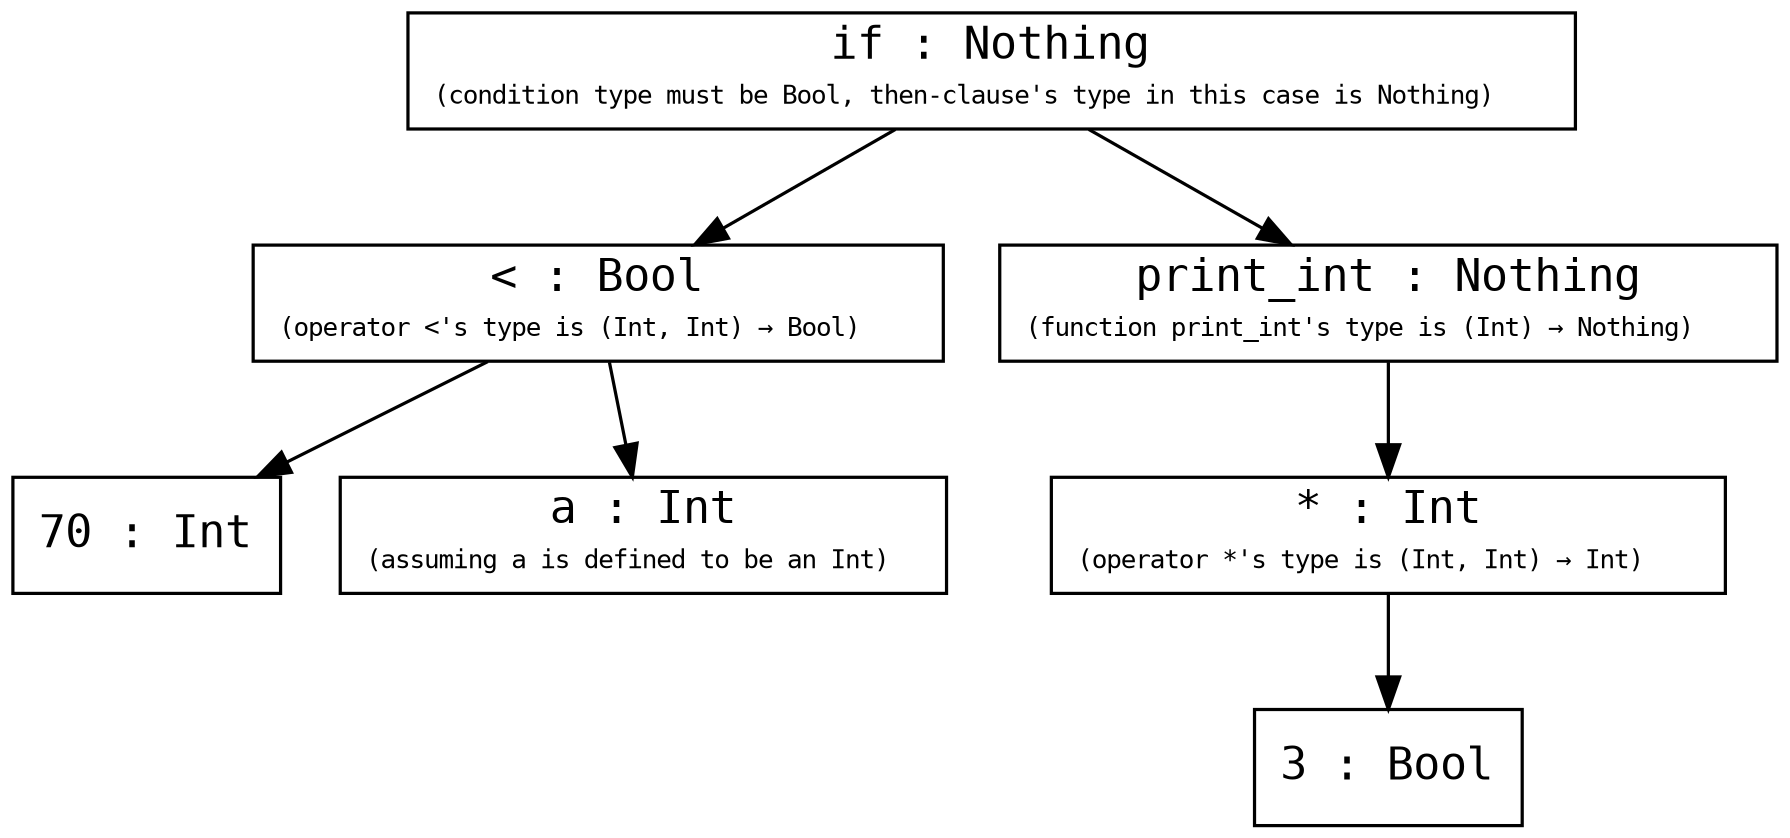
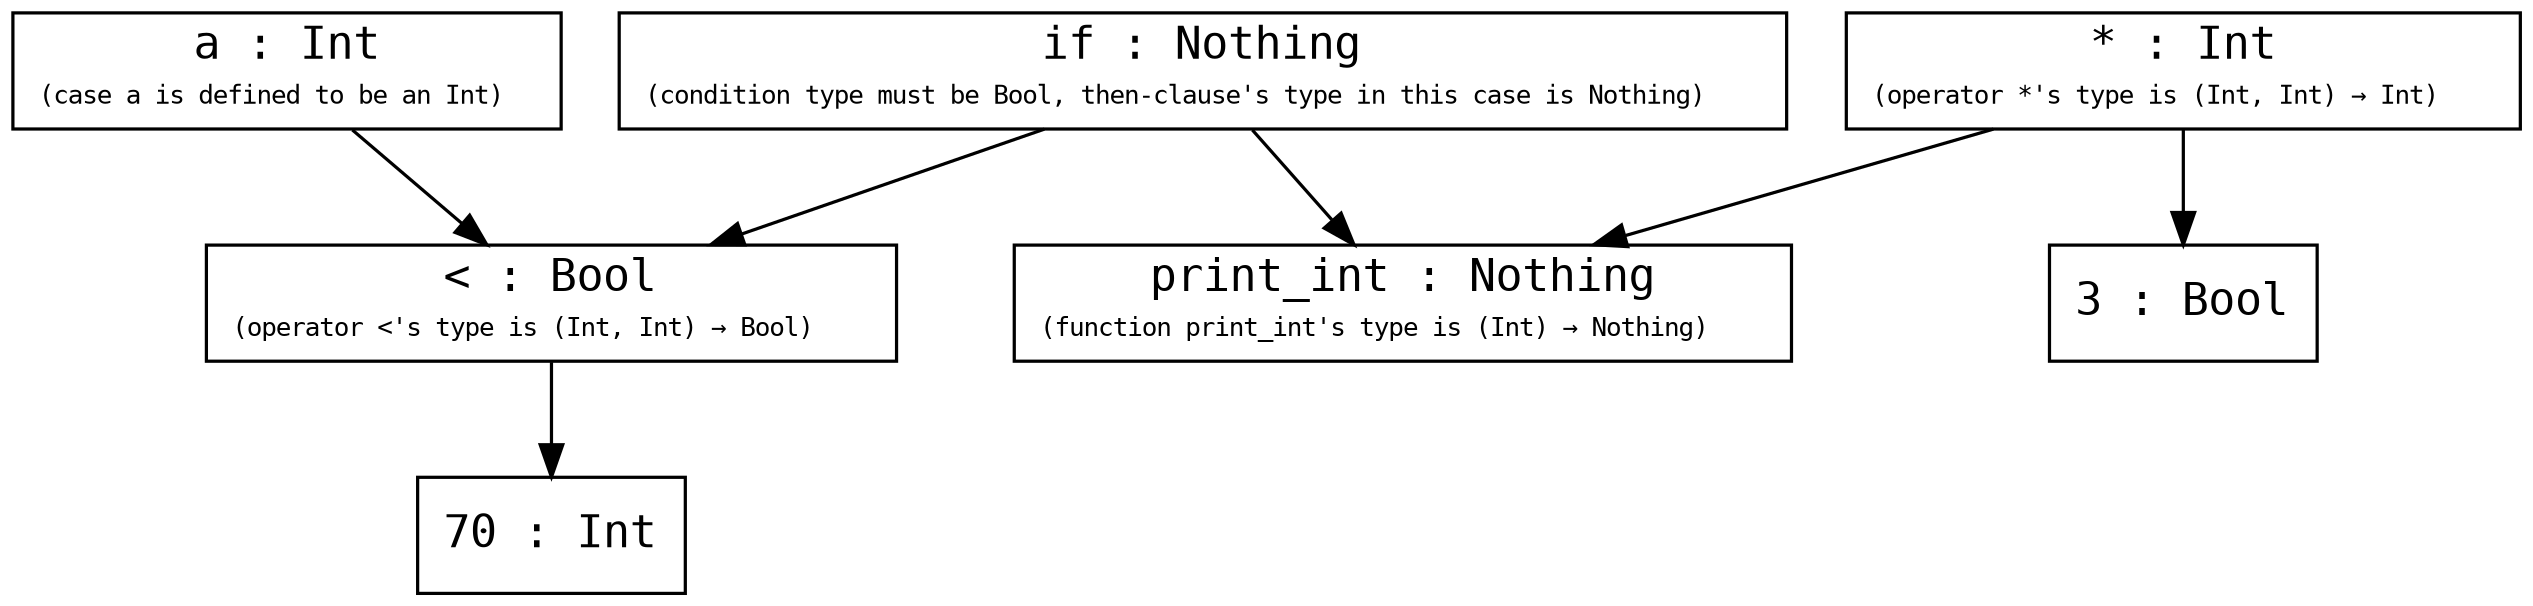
(618, 403) -> (407, 177)
(1388, 403) -> (1810, 182)
(629, 561) -> (273, 96)
